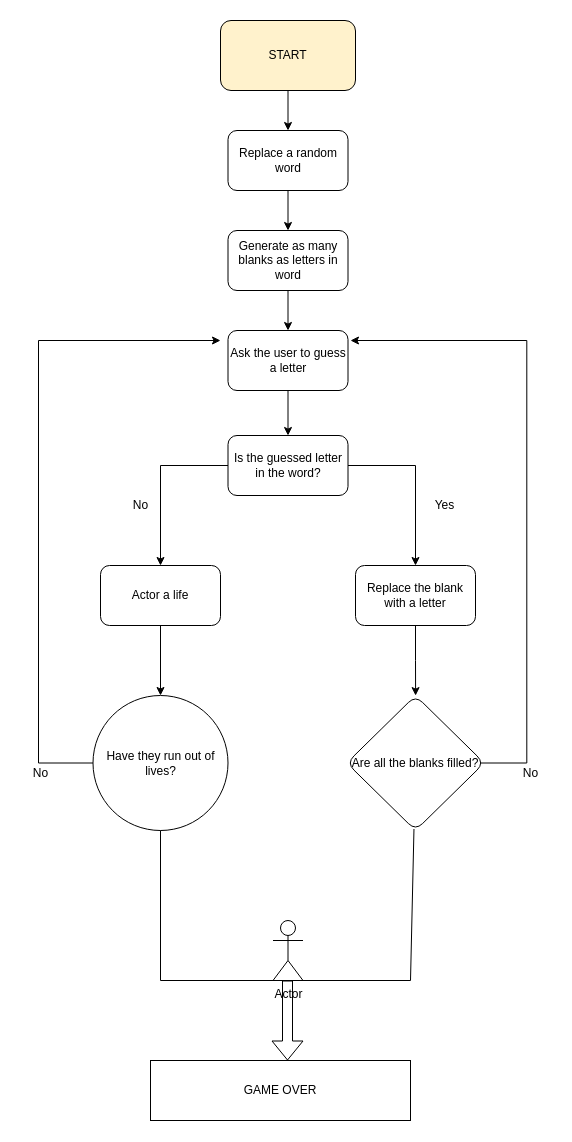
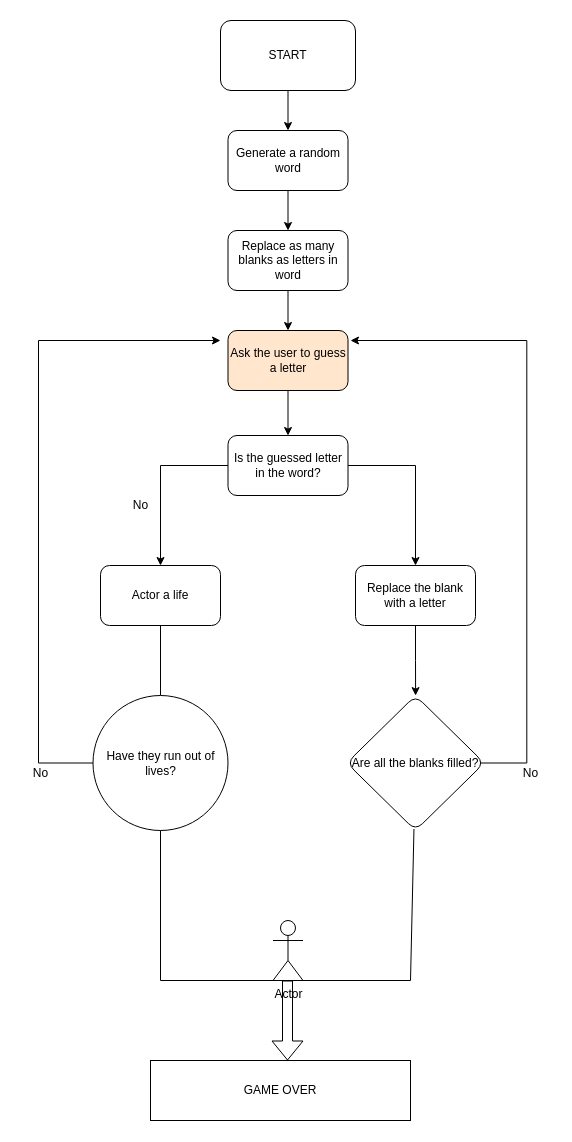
(288, 56) -> (288, 56)
(289, 161) -> (289, 161)
(289, 261) -> (289, 261)
(288, 361) -> (288, 361)
(445, 506) -> none
(161, 687) -> (161, 690)
